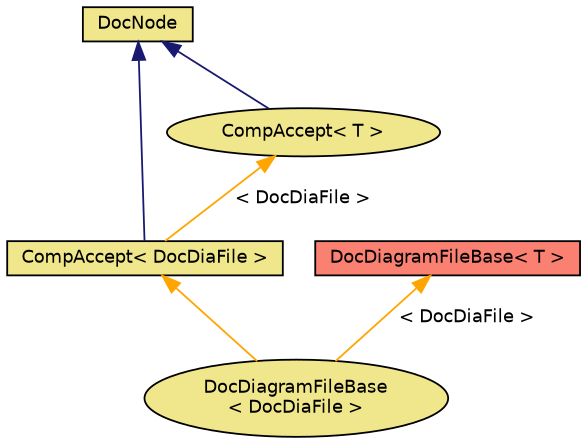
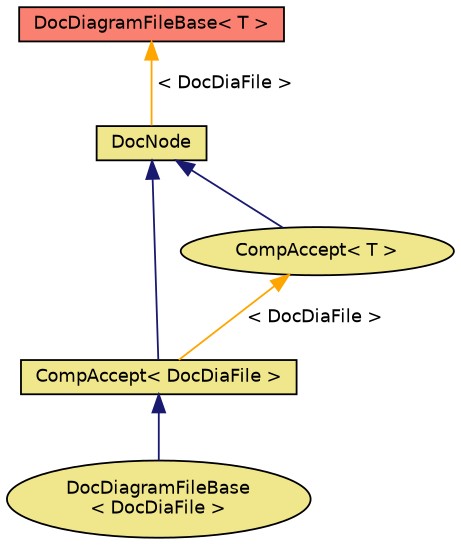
(217, 325) -> (159, 437)
(376, 325) -> (152, 93)
